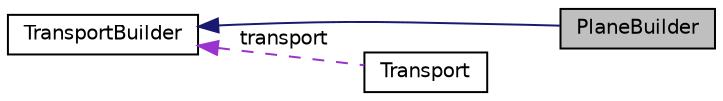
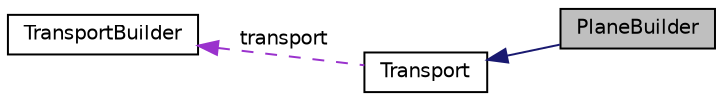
(389, 22) -> (533, 50)
